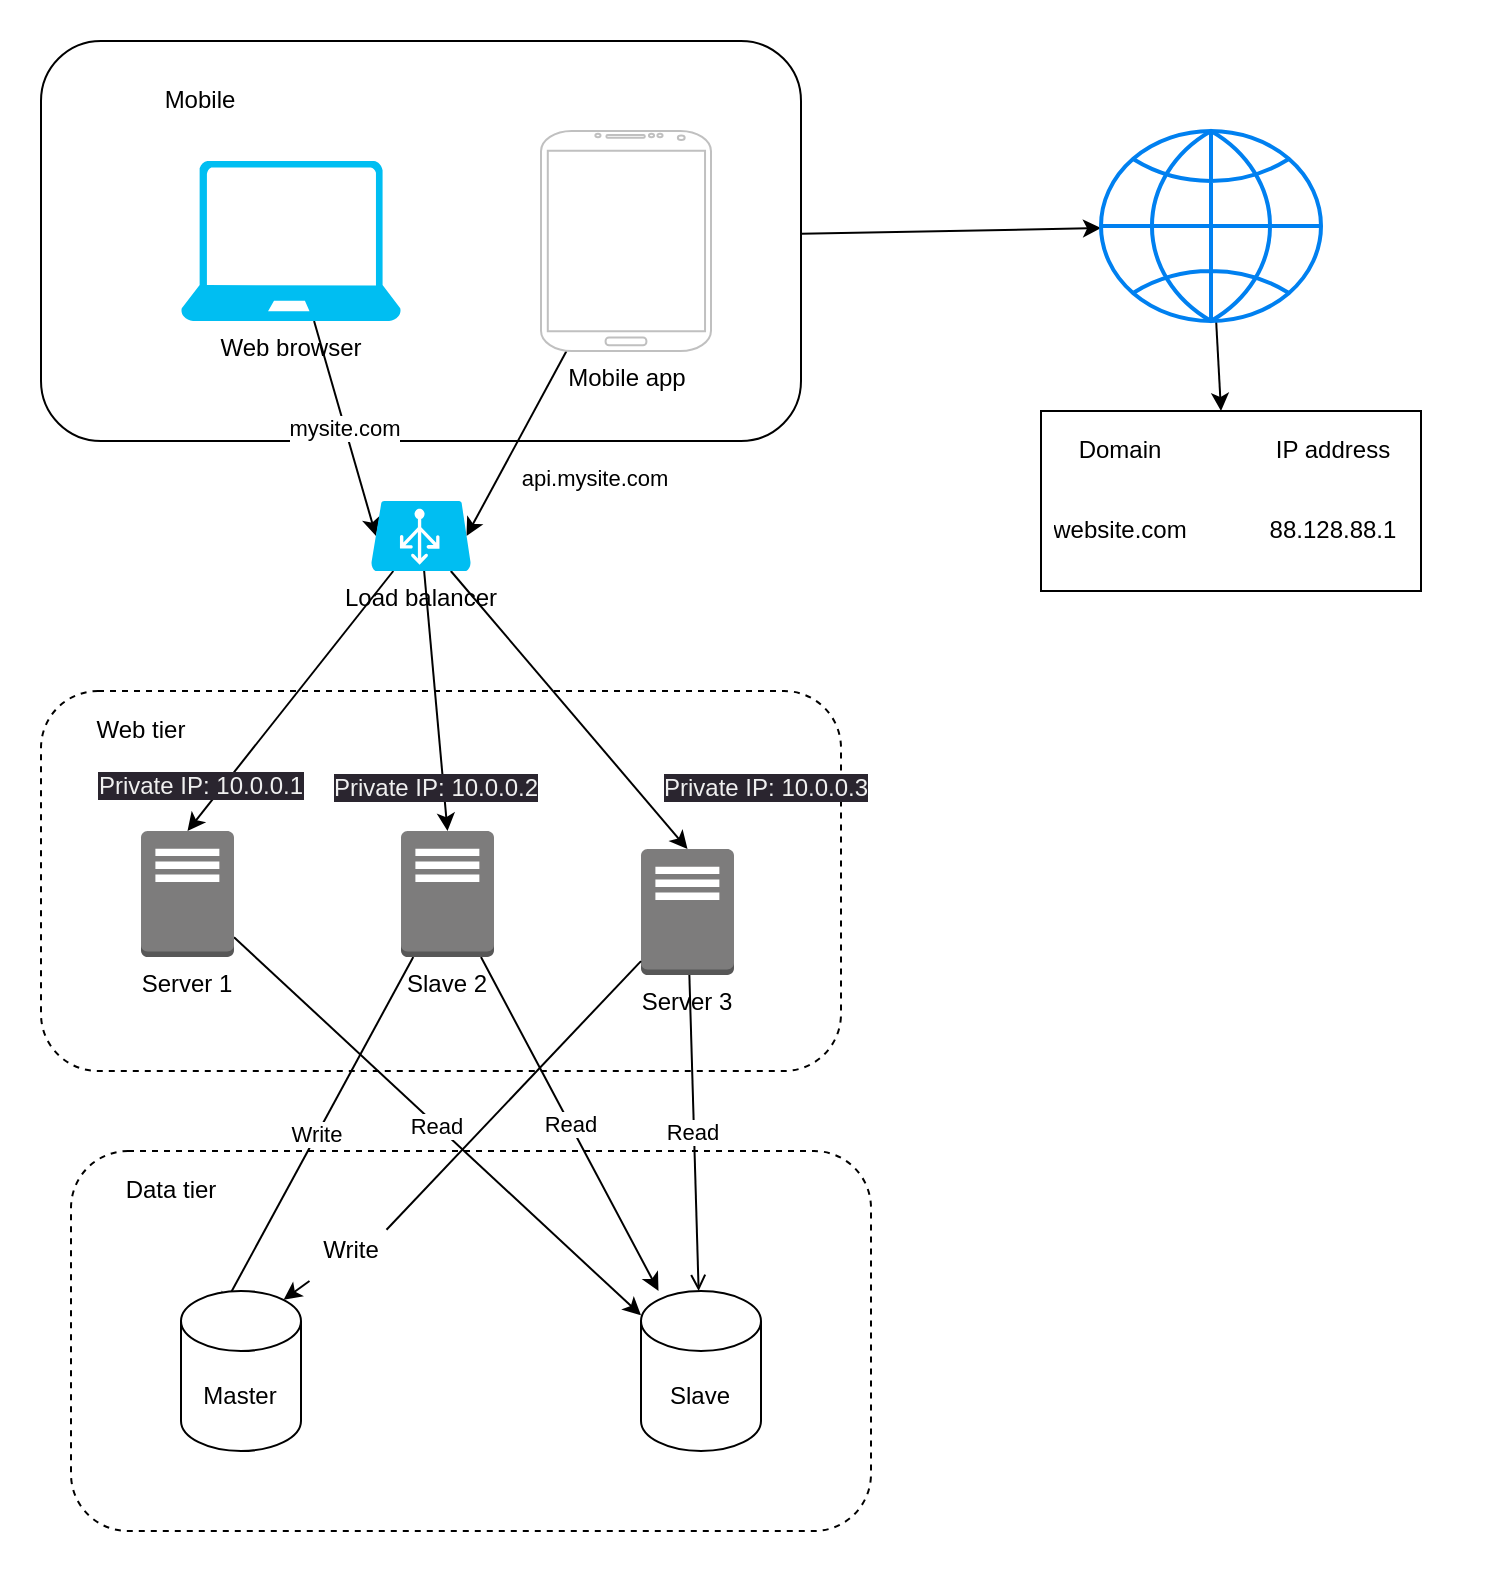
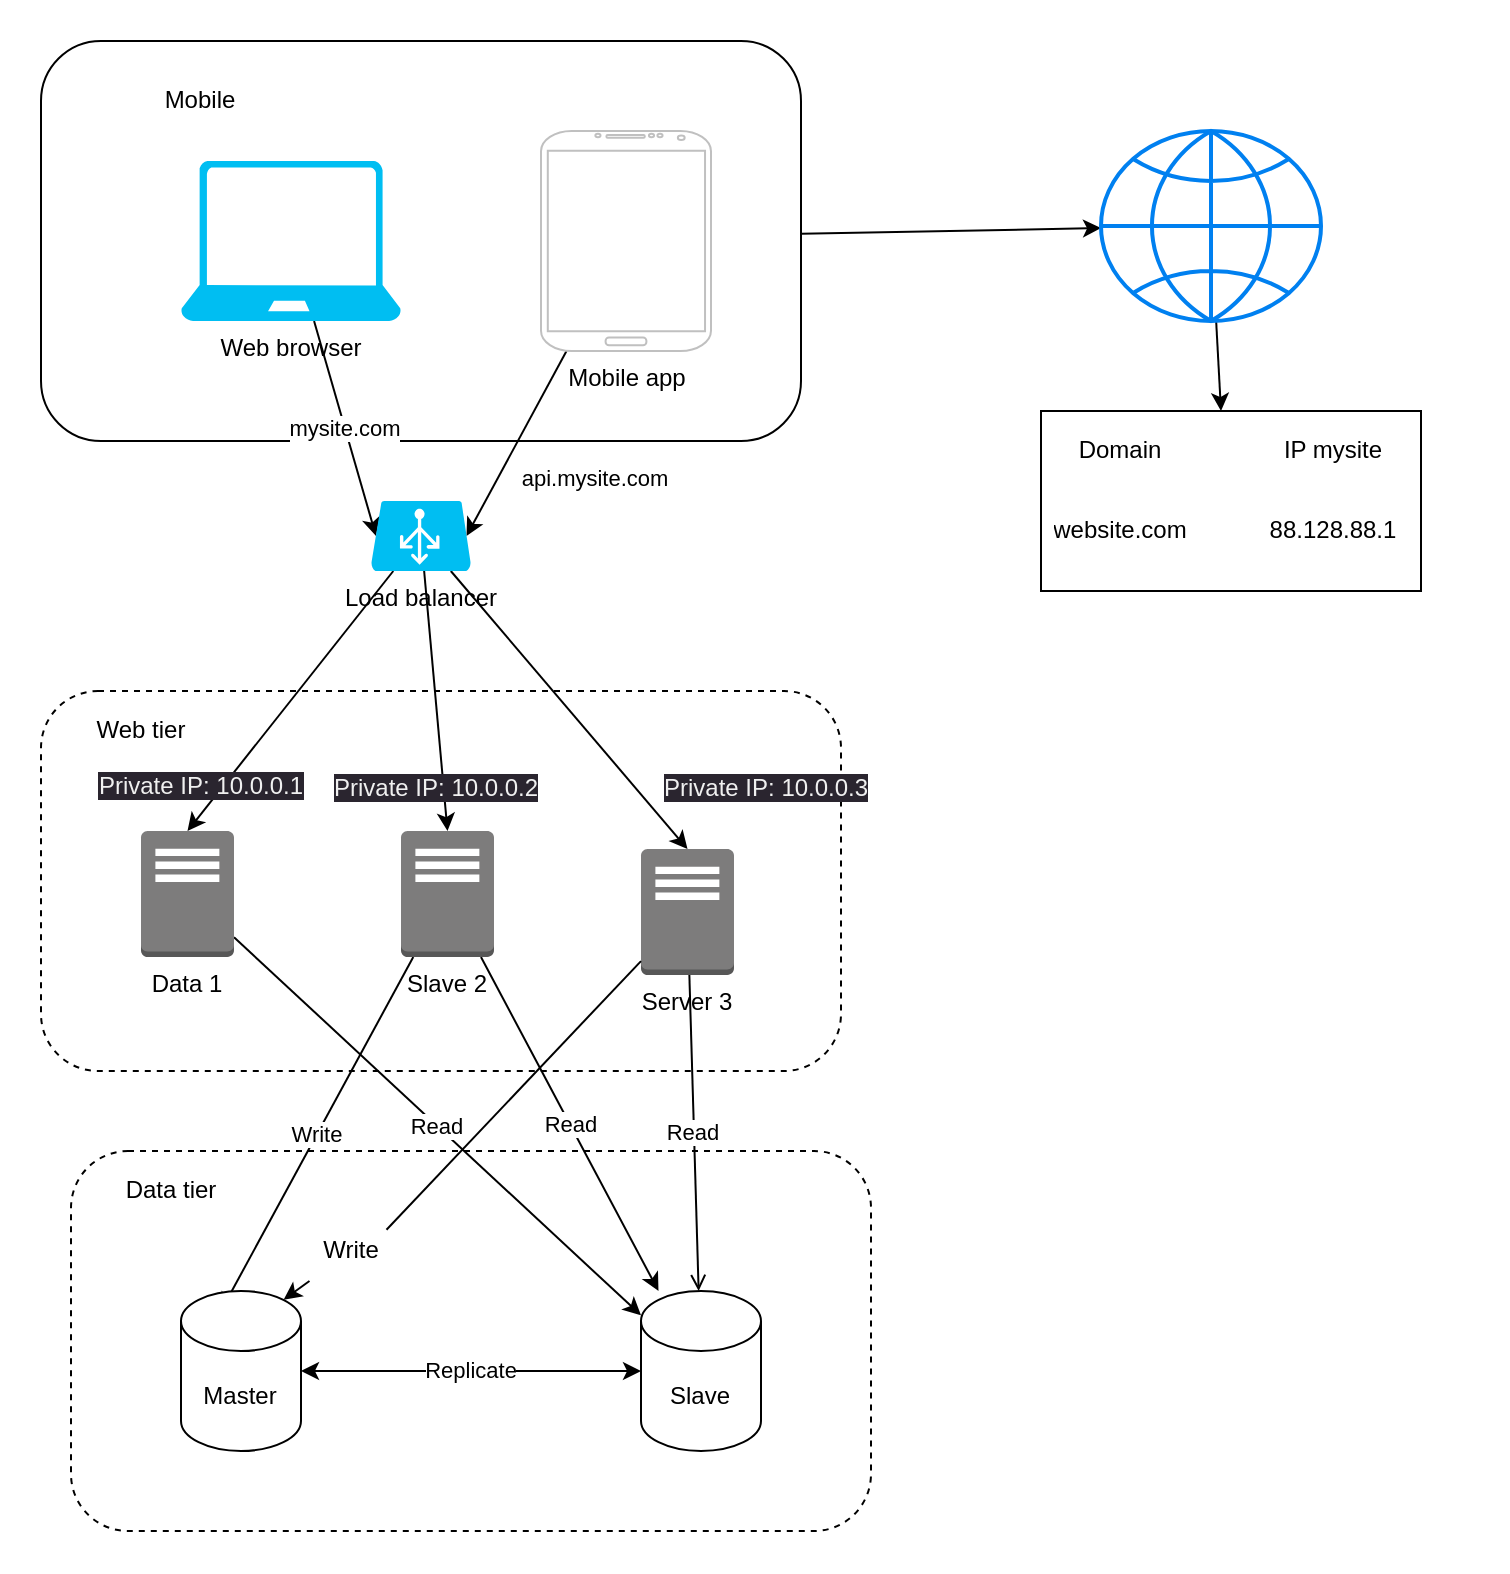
(1334, 451) -> (1334, 451)
(188, 985) -> (188, 985)
none -> (471, 1371)
